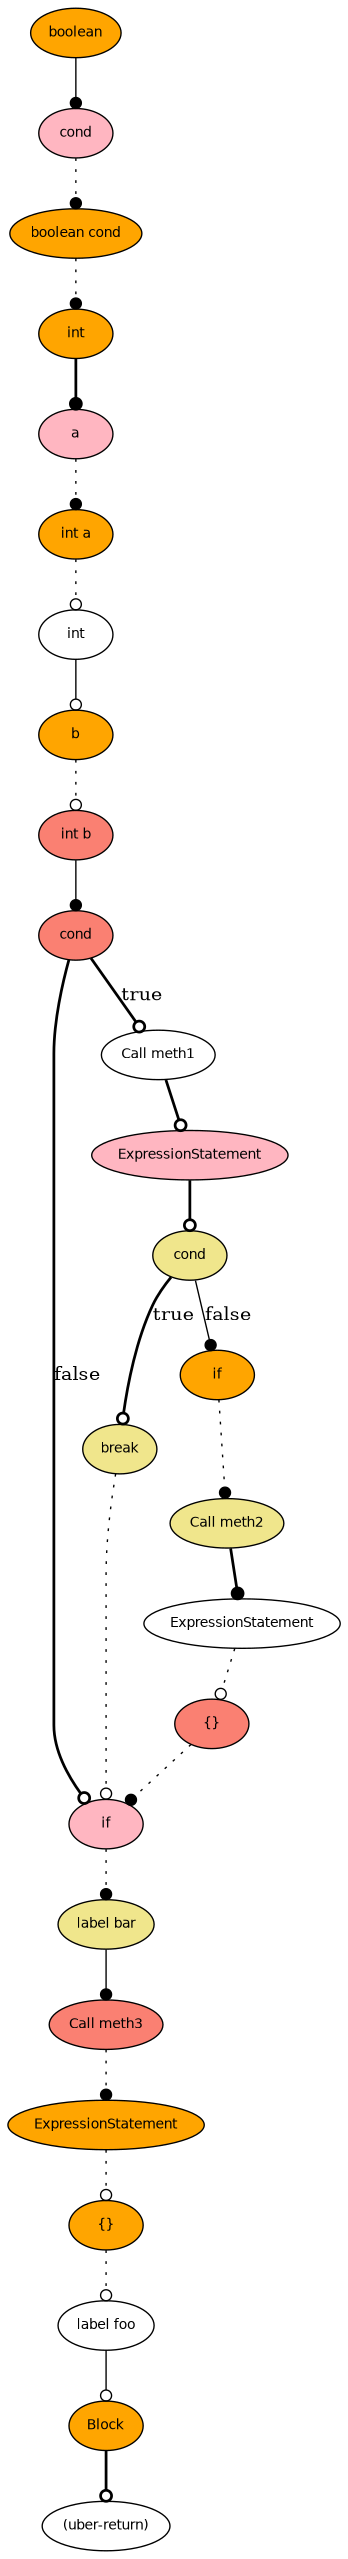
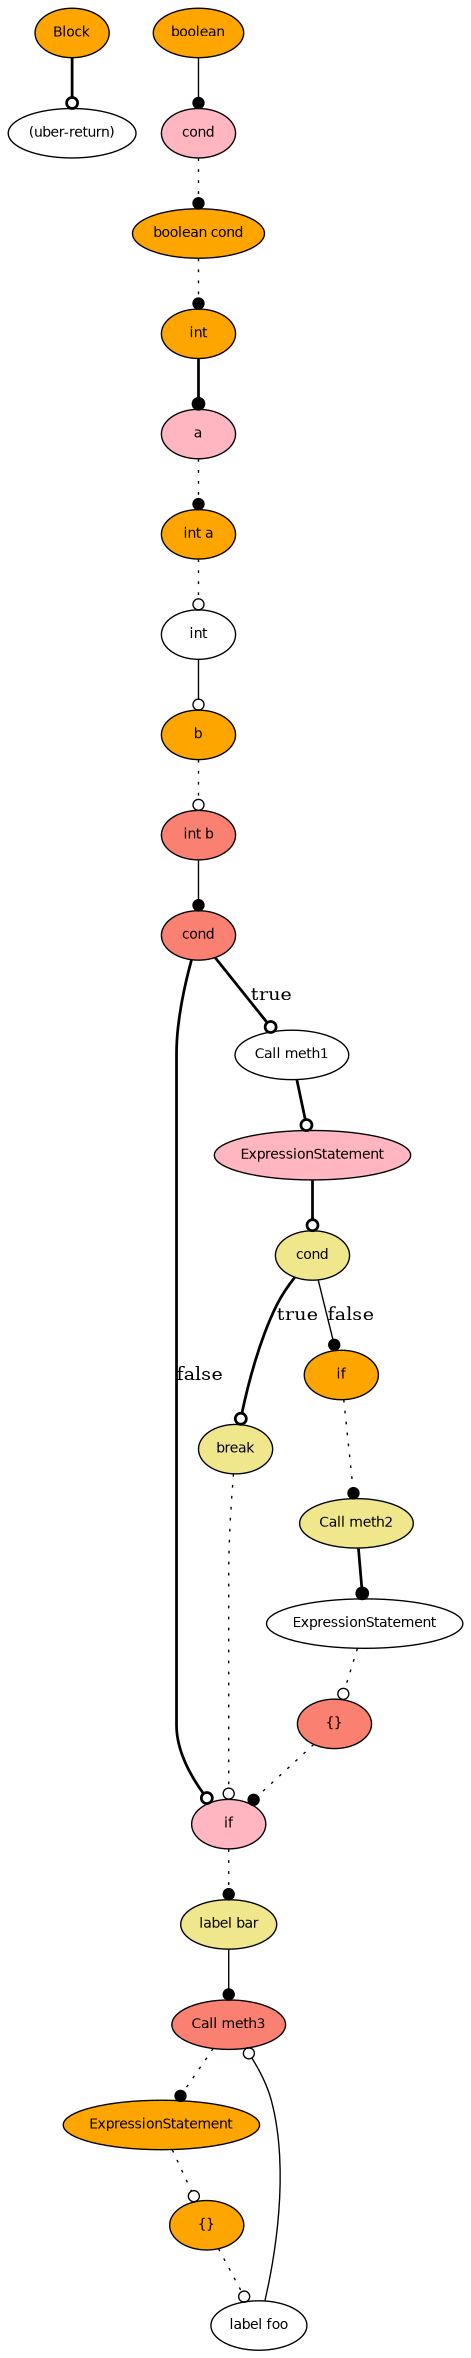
(106, 2370) -> (280, 2178)
